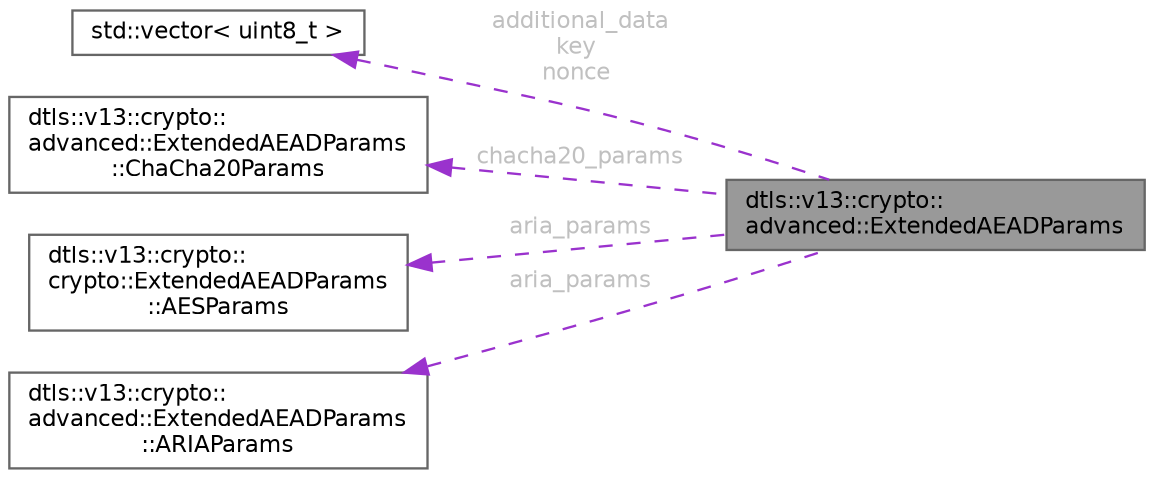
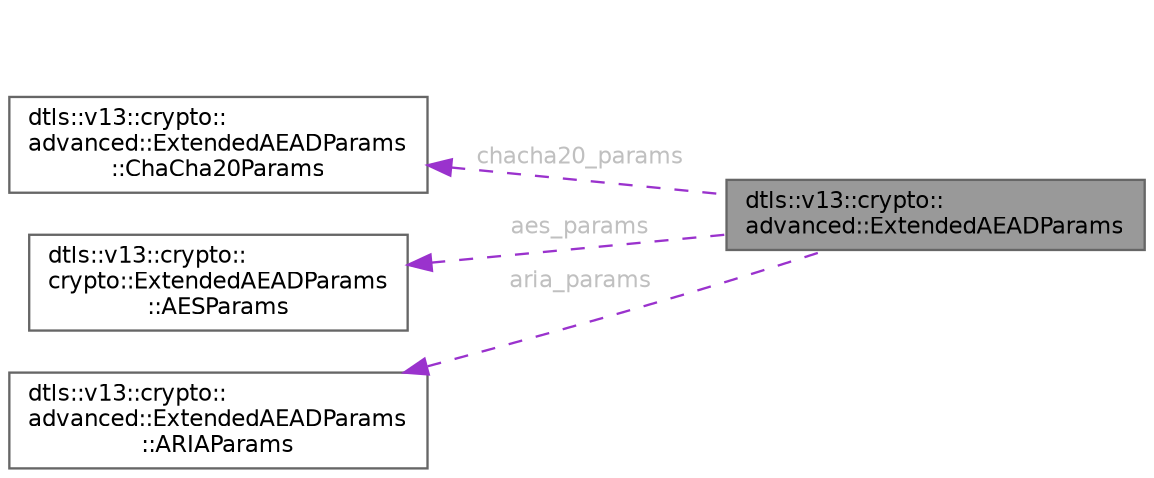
(218, 33) -> none
(577, 228) -> (577, 228)
